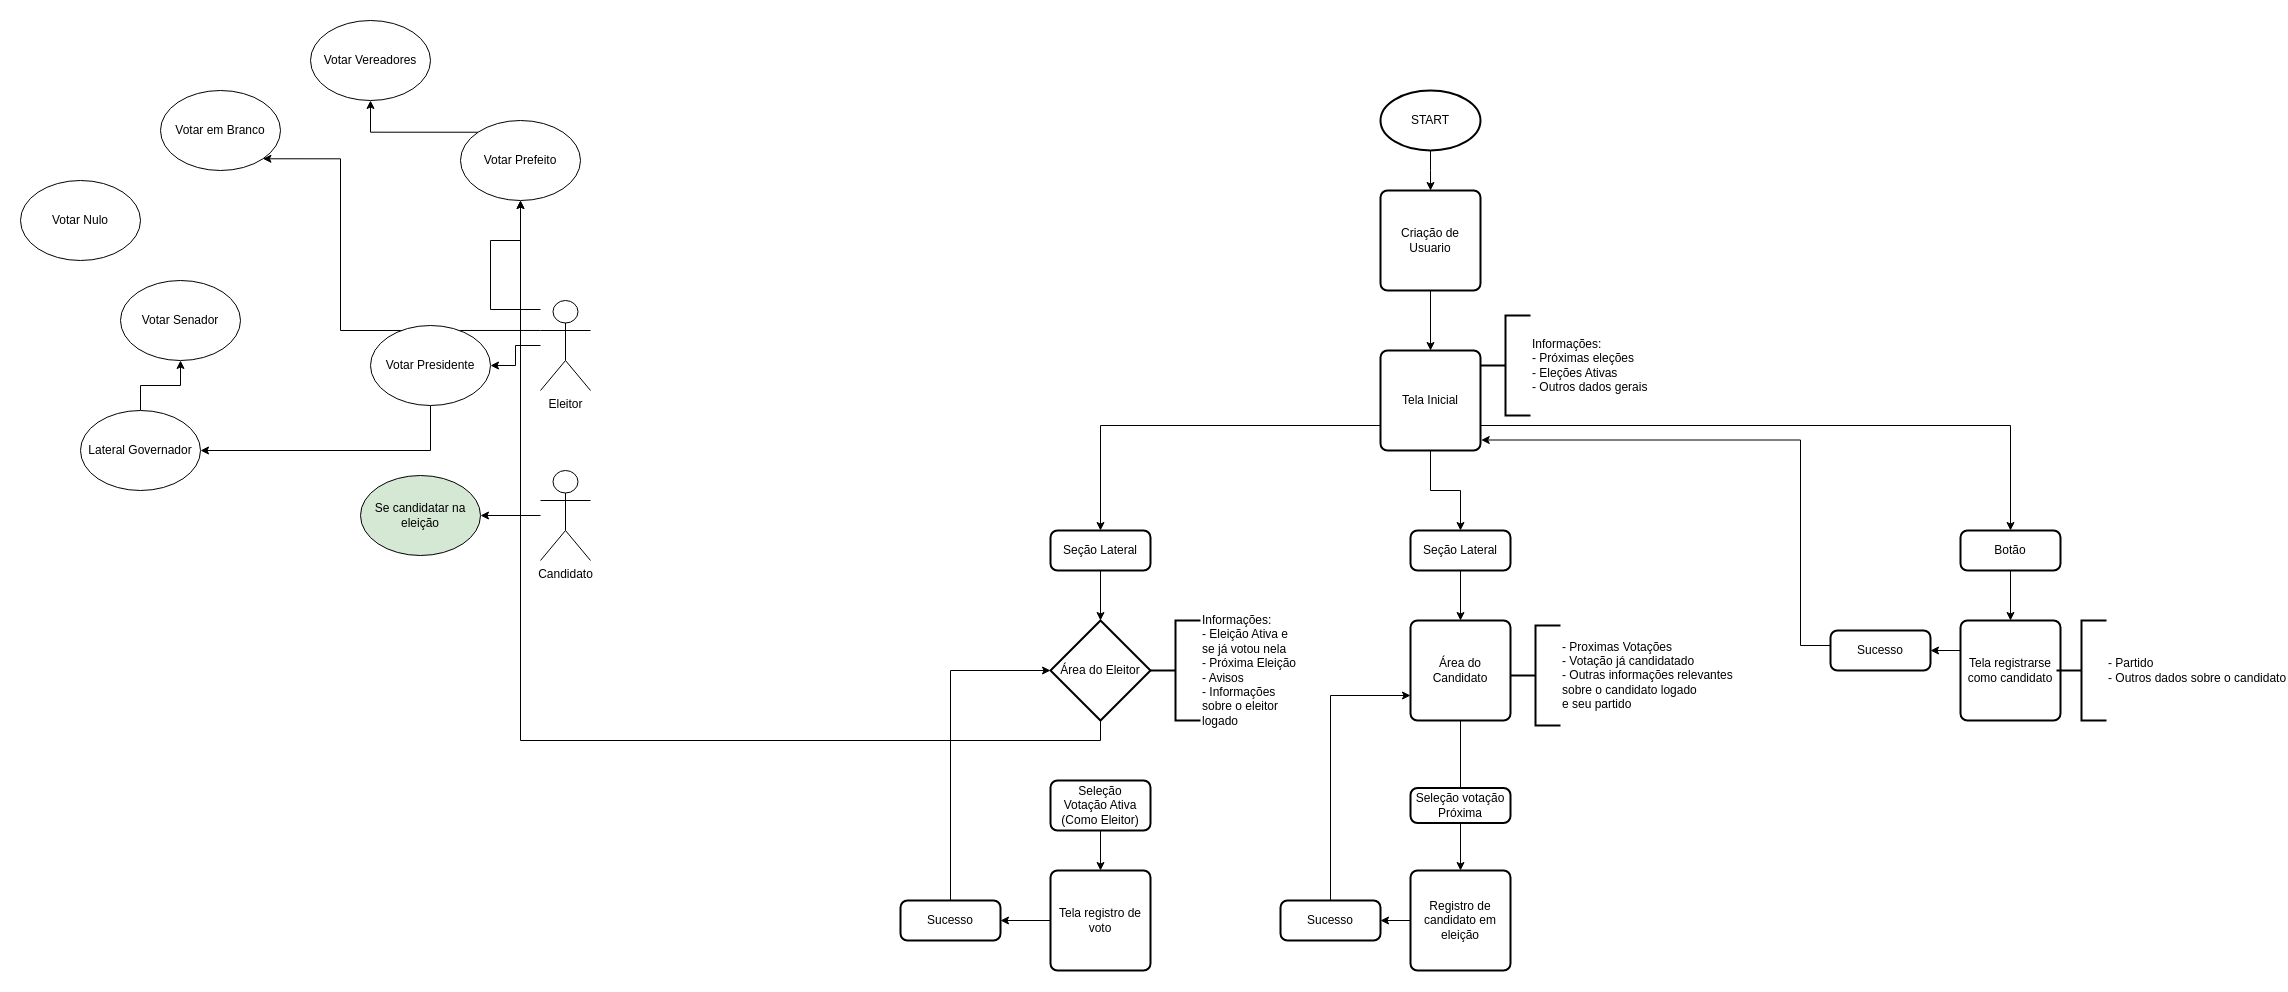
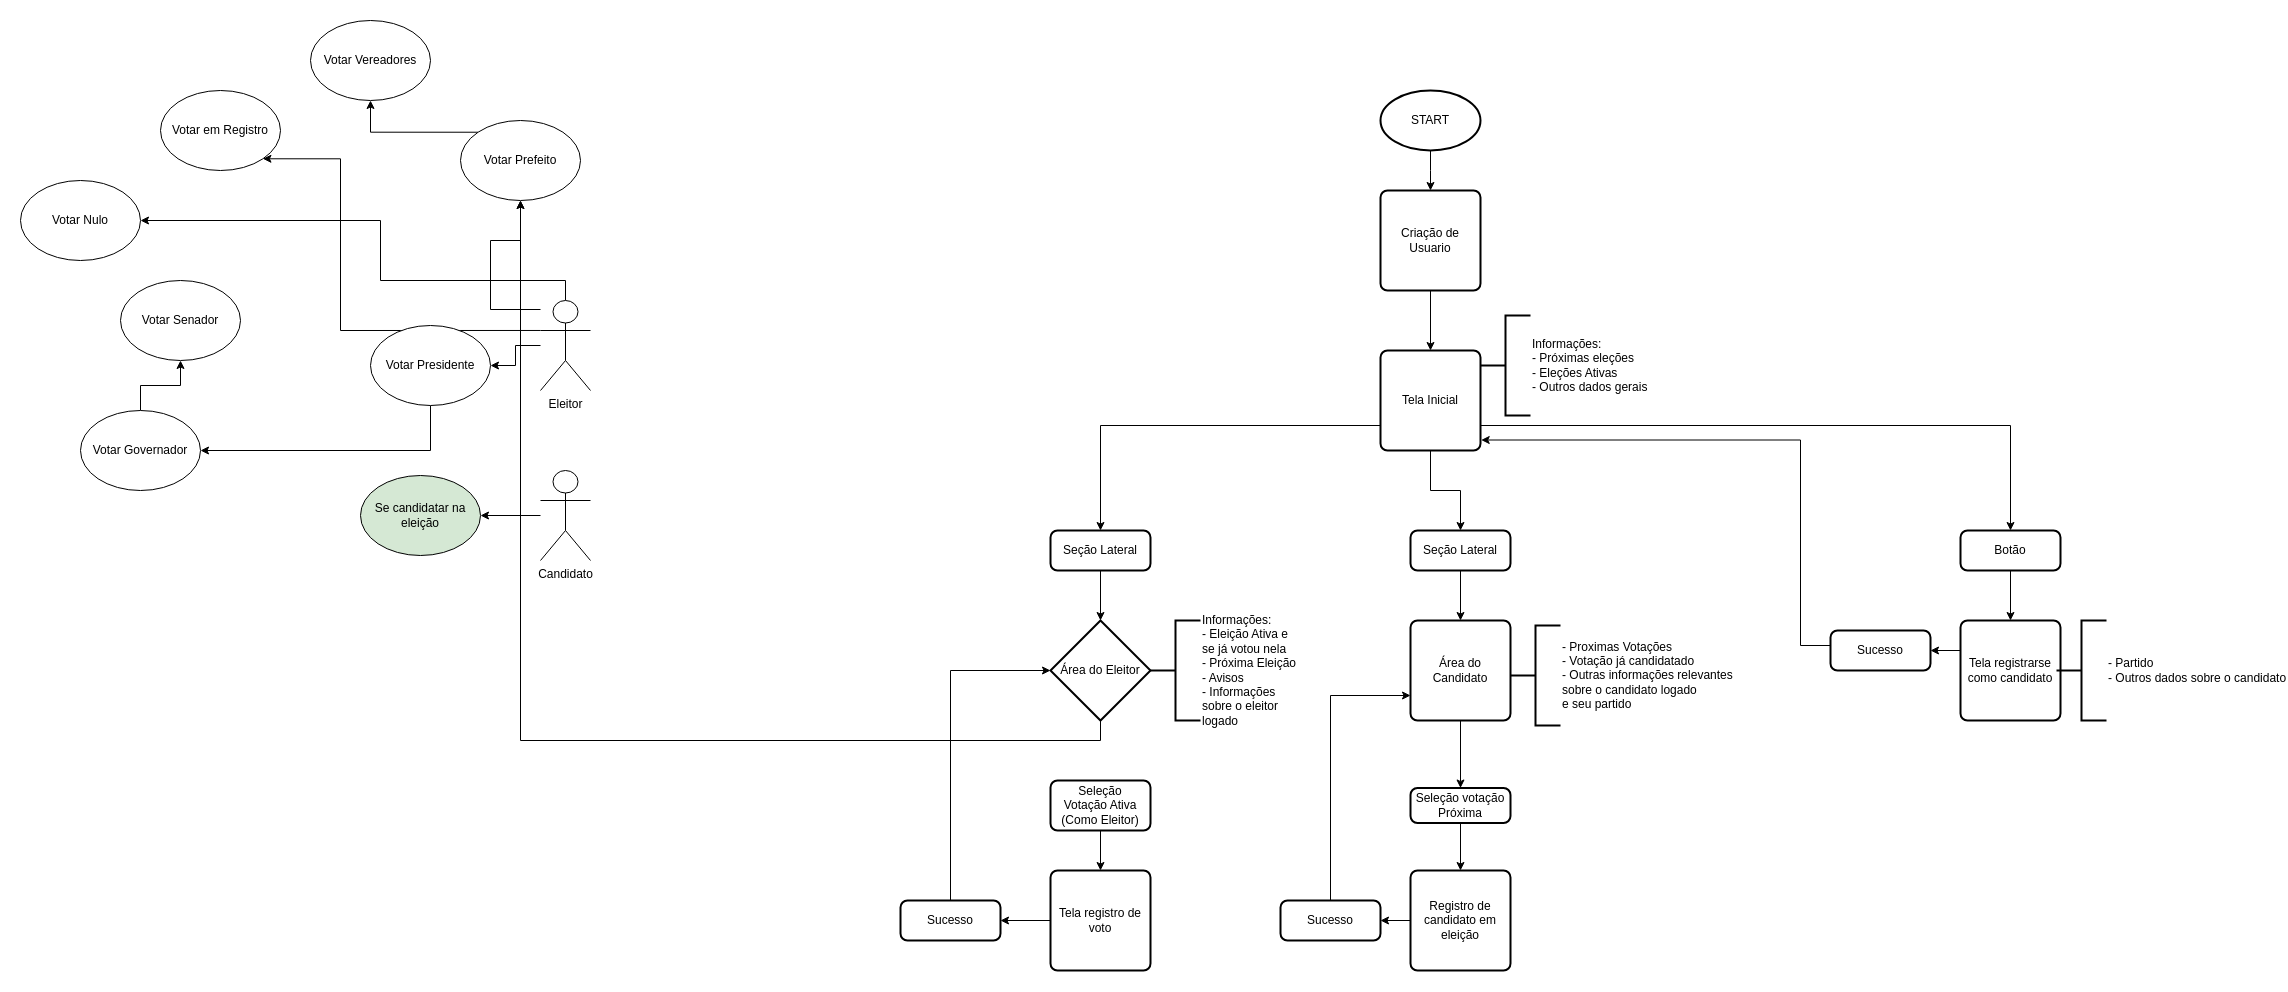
(221, 131) -> (221, 131)
none -> (381, 237)
(141, 451) -> (141, 451)
(1461, 782) -> (1461, 780)
